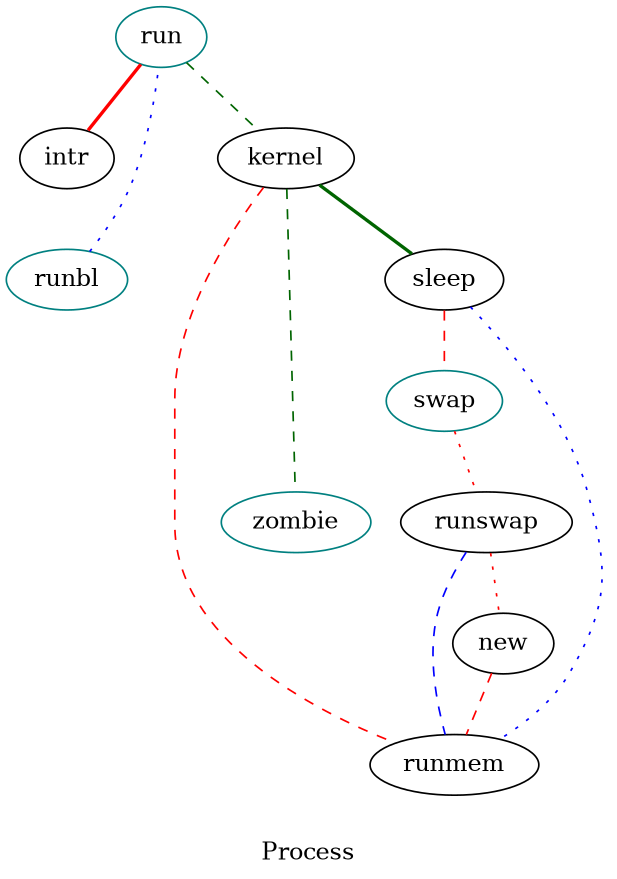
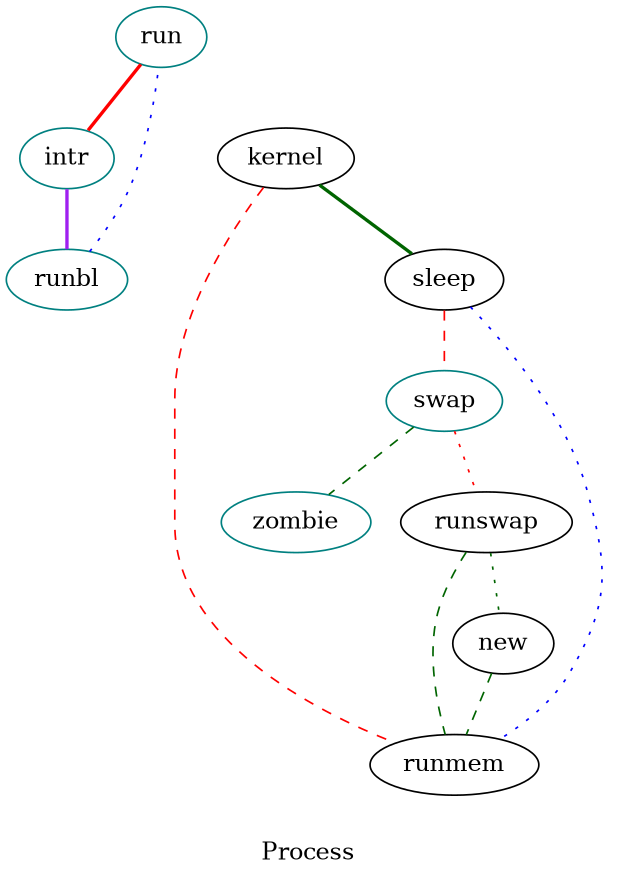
(222, 97) -> none
(67, 158) -> (67, 158)
none -> (67, 219)
(291, 340) -> (371, 461)
(495, 583) -> (495, 583)
(434, 640) -> (434, 640)
(479, 704) -> (479, 704)
